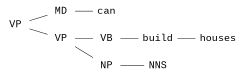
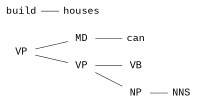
(129, 38) -> none
